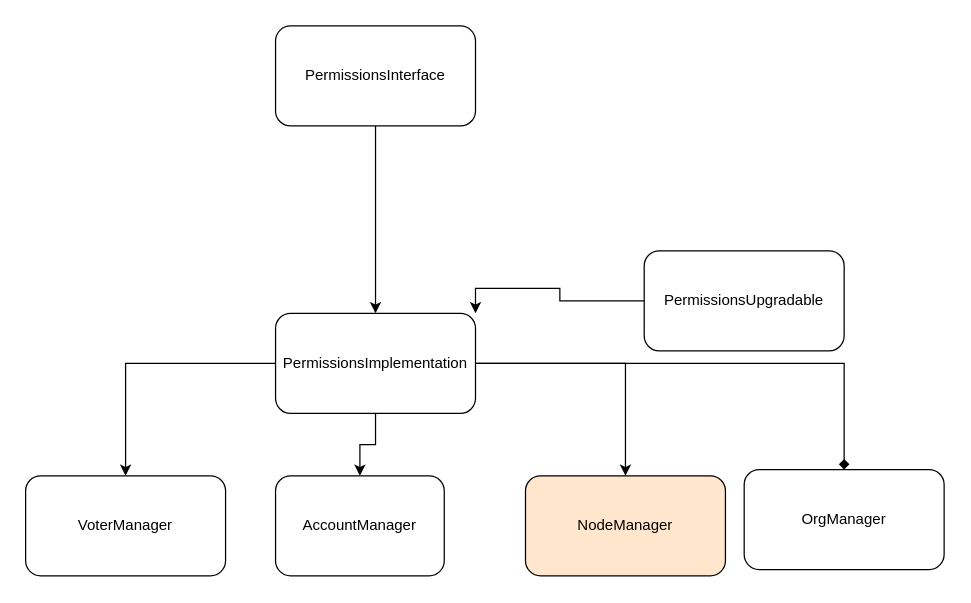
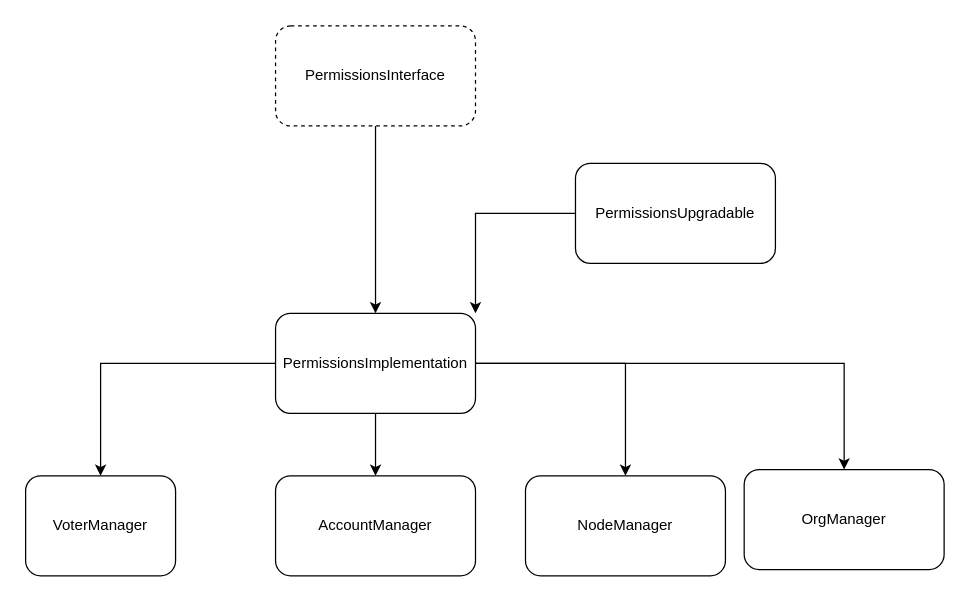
(376, 76) -> (376, 76)
(744, 301) -> (676, 213)
(844, 459) -> (844, 459)
(126, 526) -> (101, 526)
(360, 526) -> (376, 526)
(626, 526) -> (626, 526)
